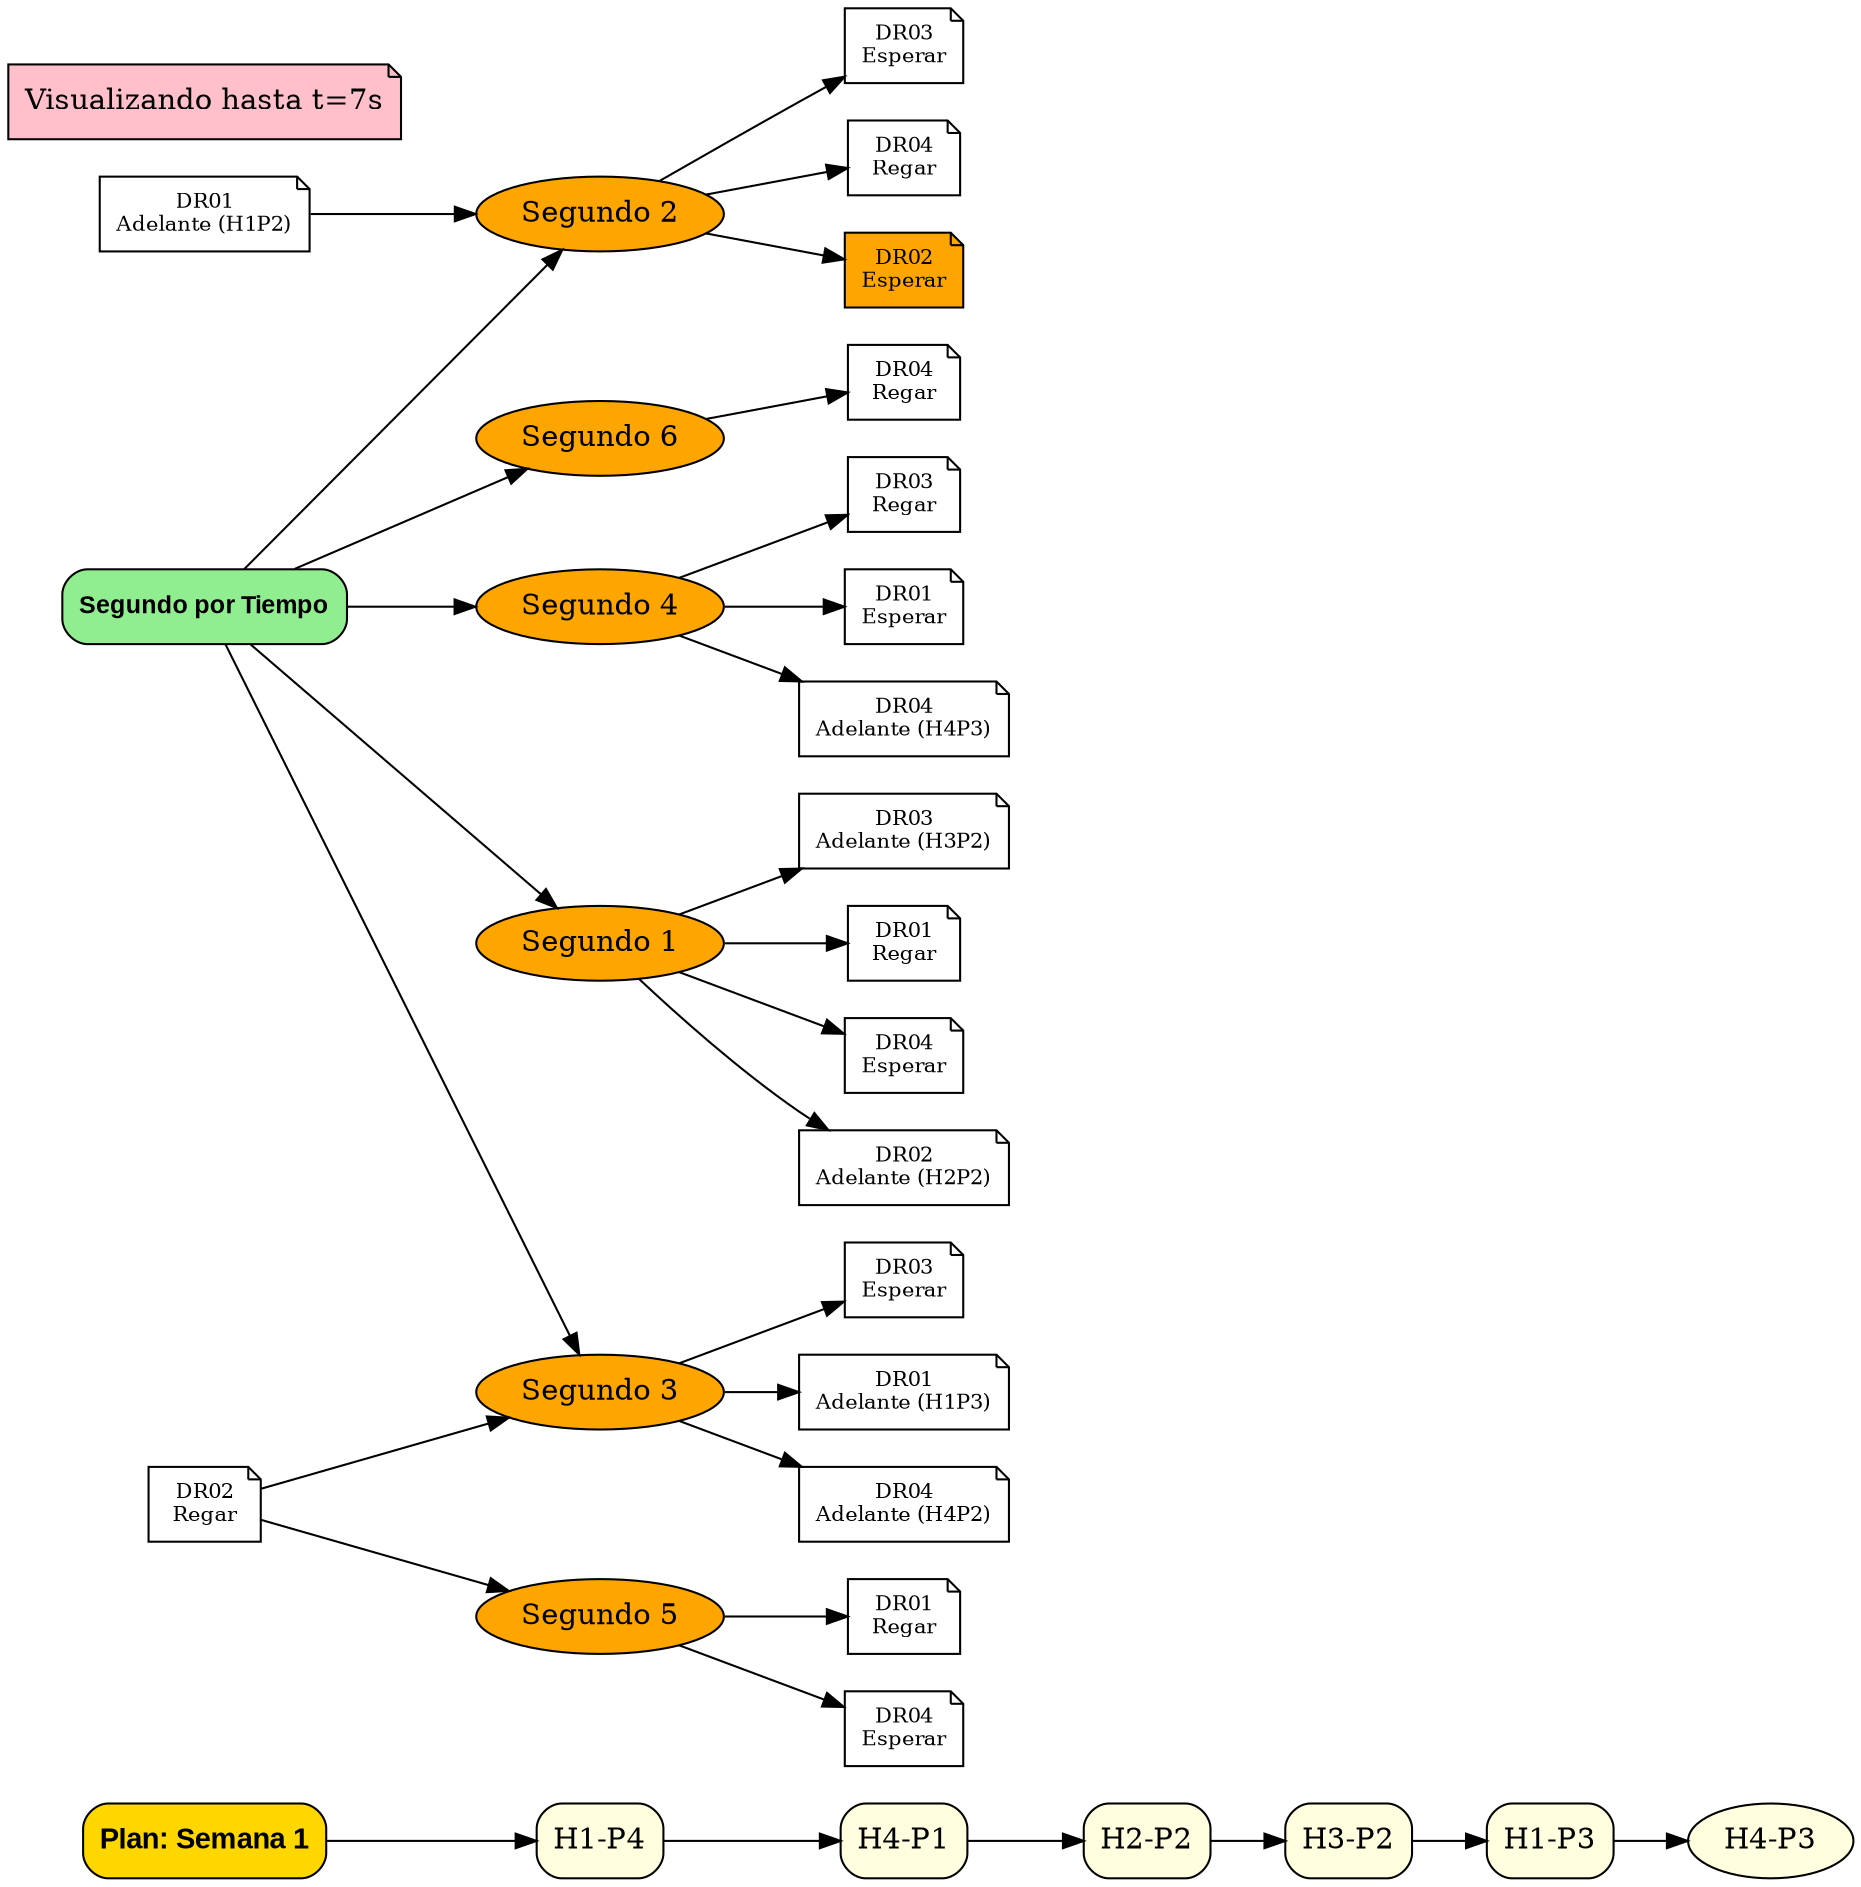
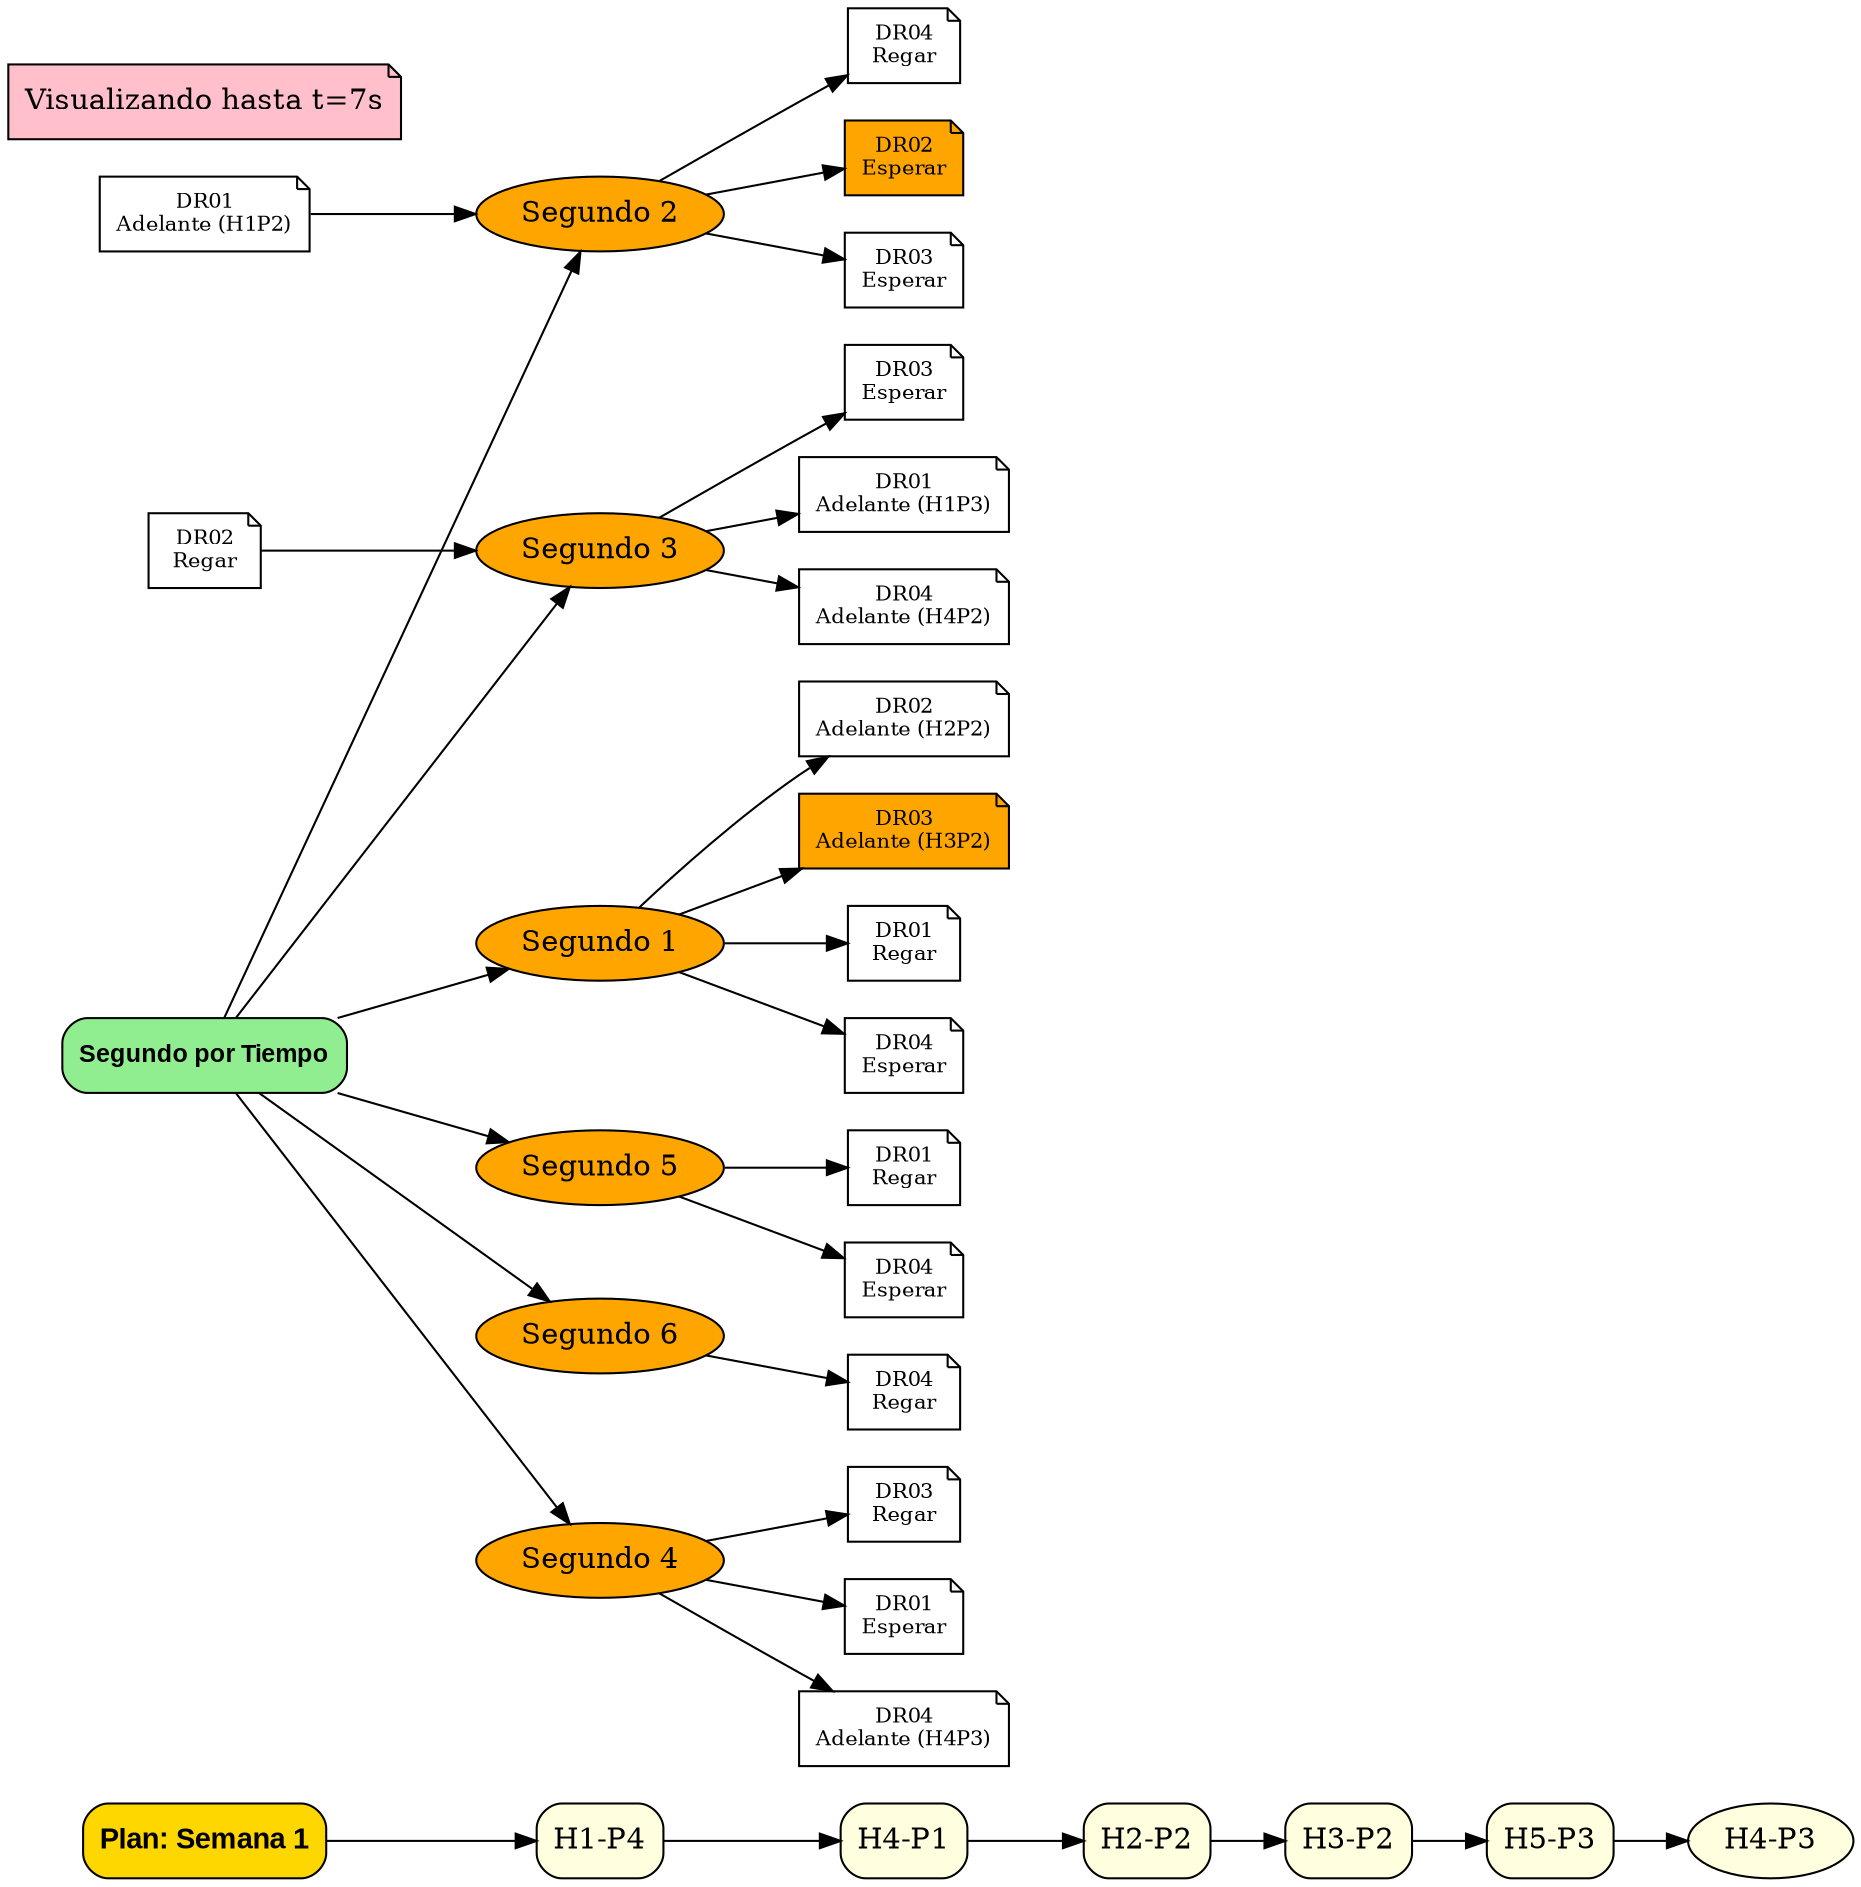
(904, 831) -> (904, 831)
(375, 1553) -> (413, 1115)
(1550, 1841) -> (1550, 1841)
